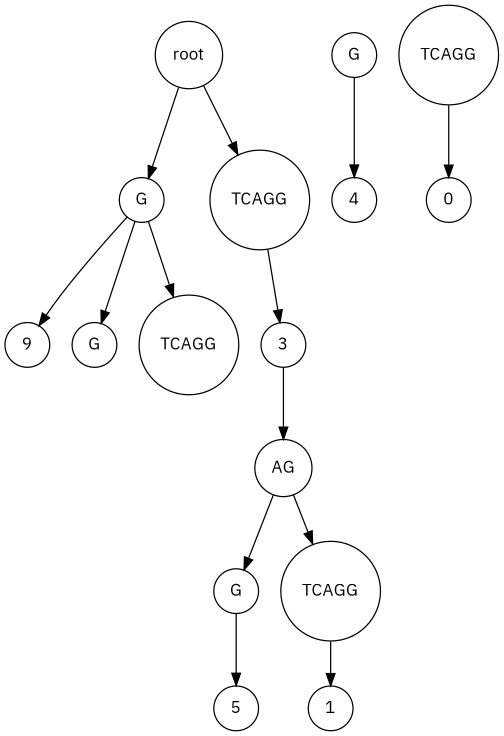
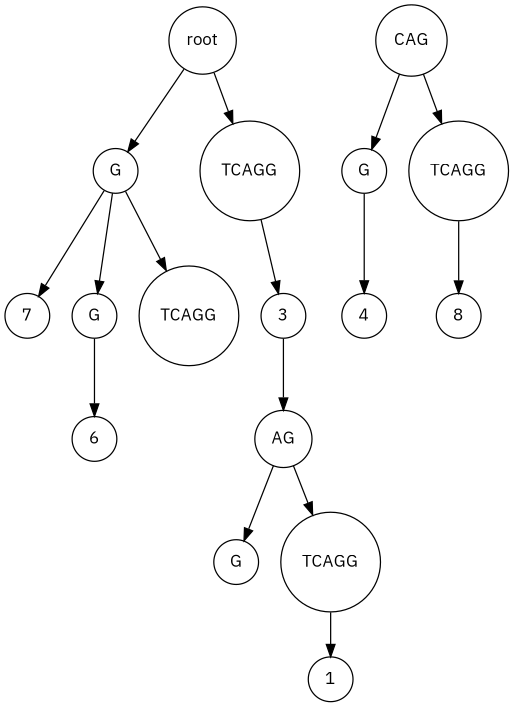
none -> (411, 41)
(449, 200) -> (459, 316)
(27, 345) -> (27, 316)
none -> (94, 439)
(236, 708) -> none
